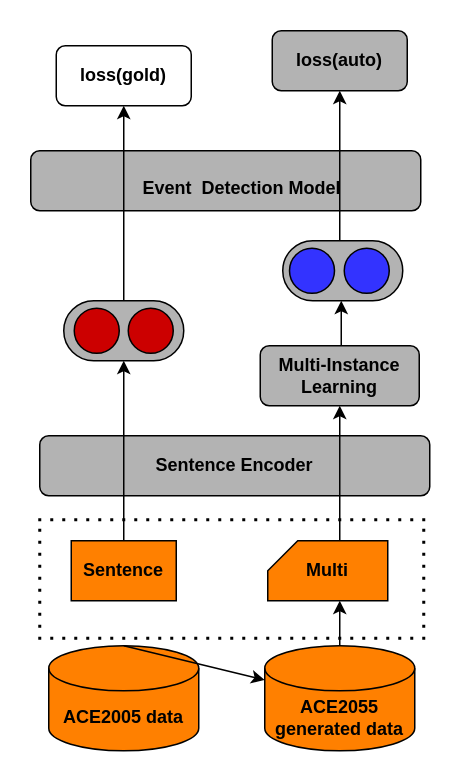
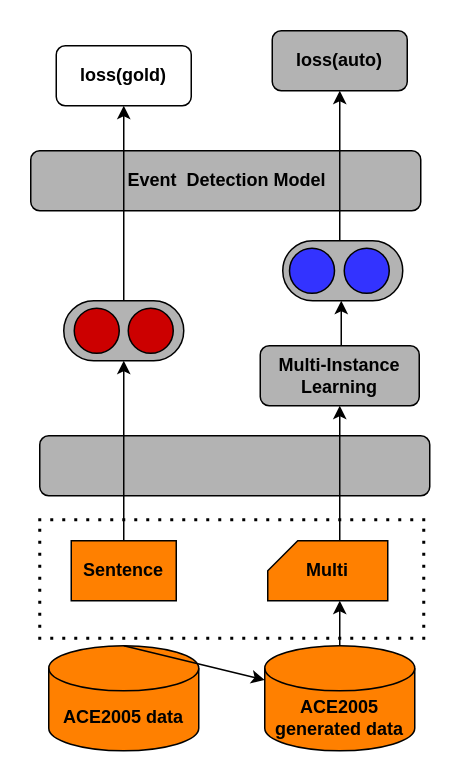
(242, 188) -> (227, 181)
(235, 466) -> none
(340, 718) -> (340, 718)
